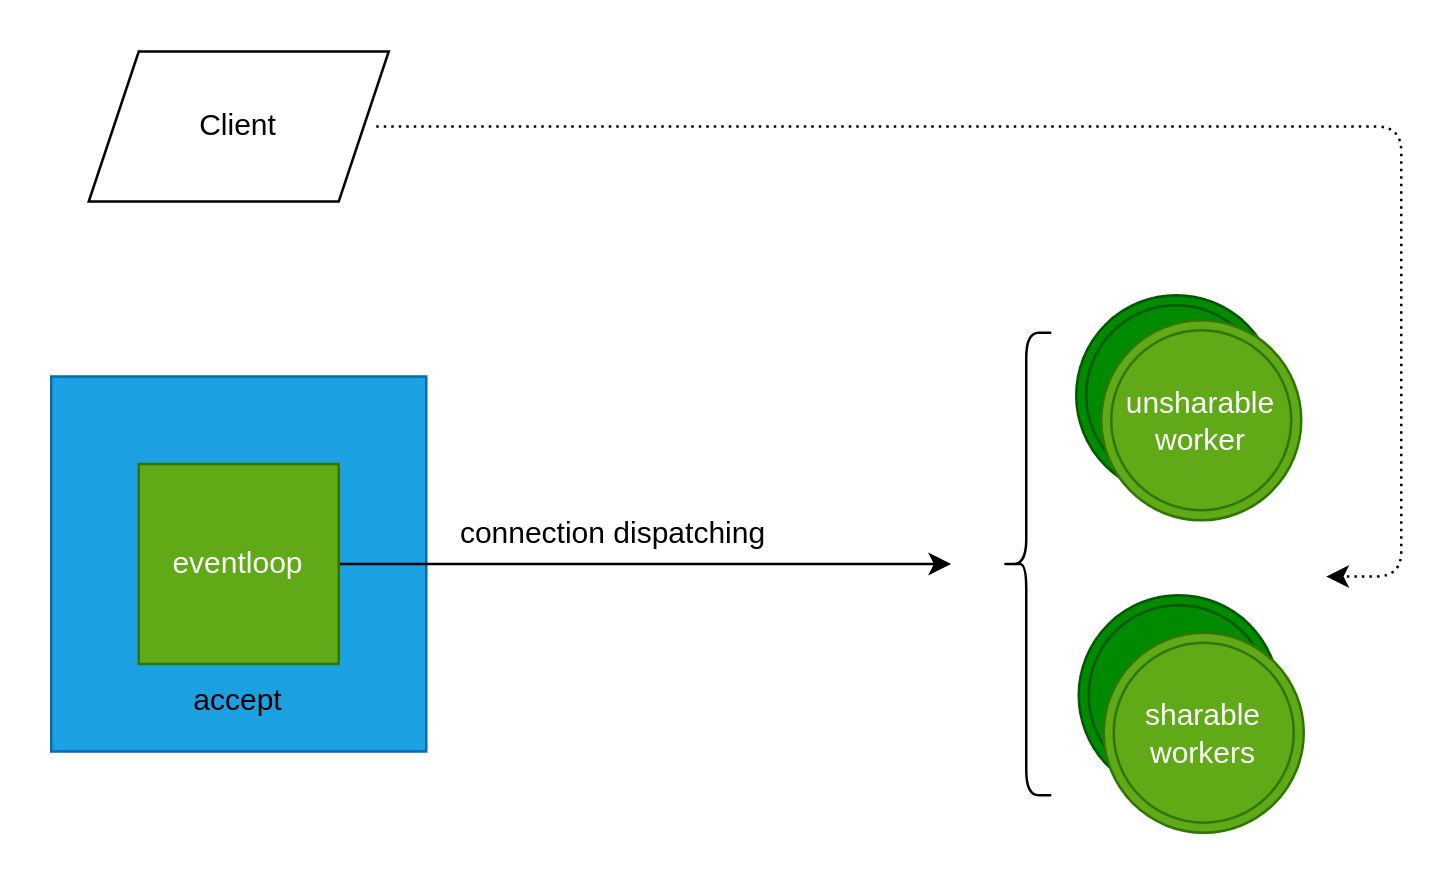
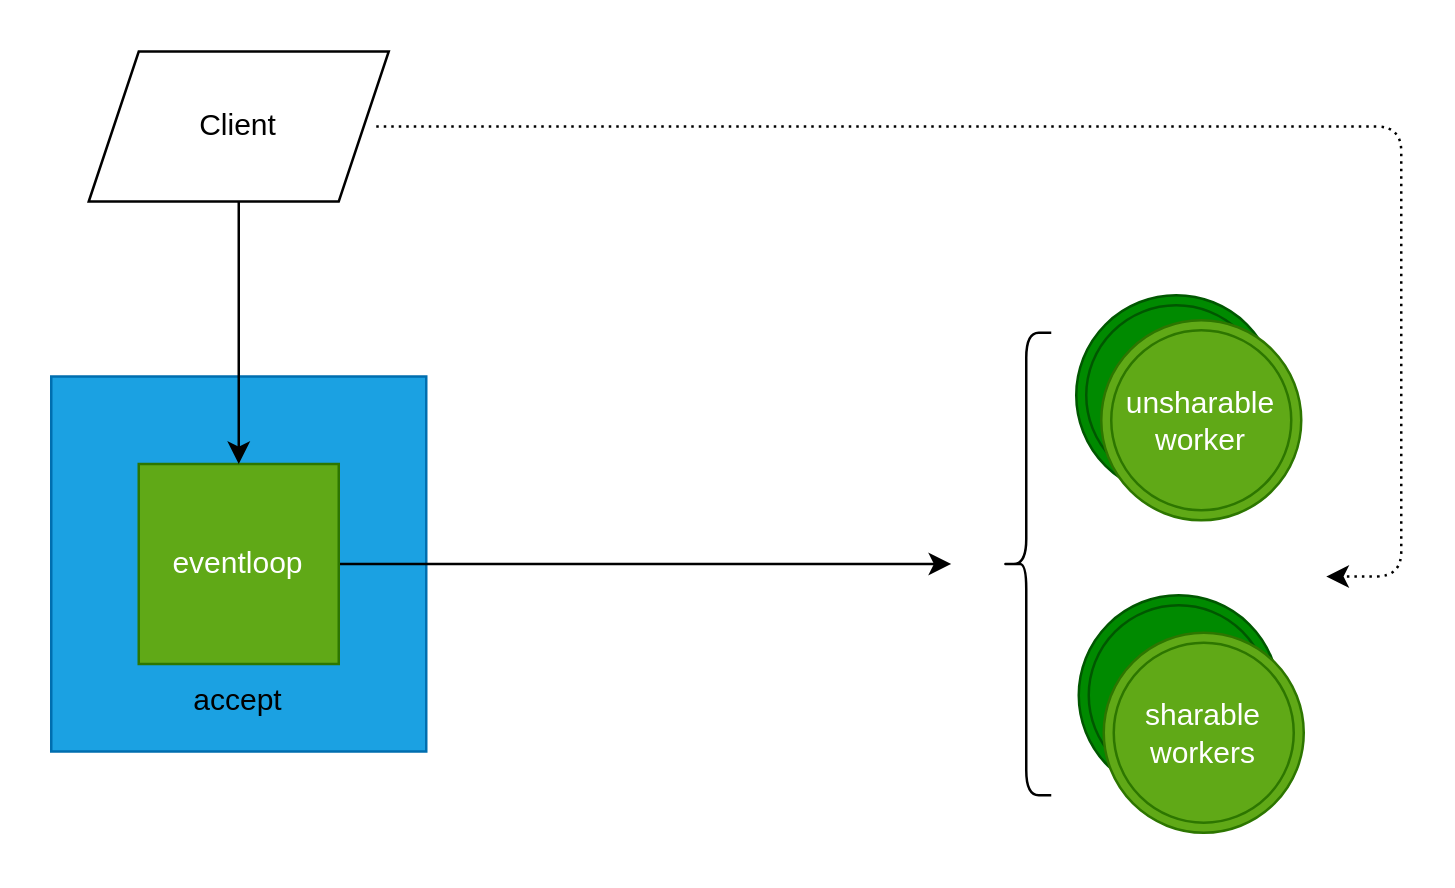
none -> (239, 325)
(614, 533) -> none
